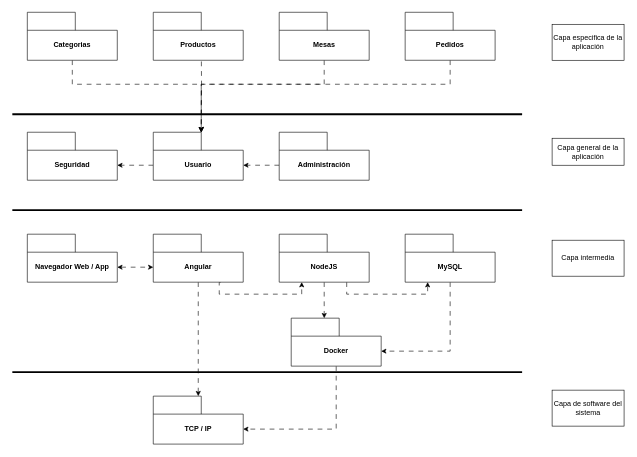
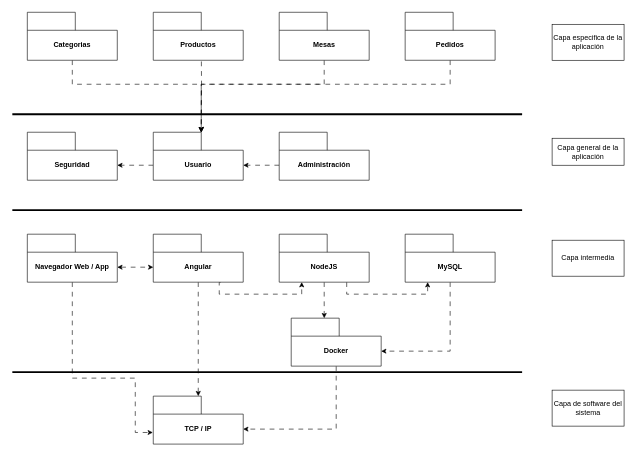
none -> (141, 433)
